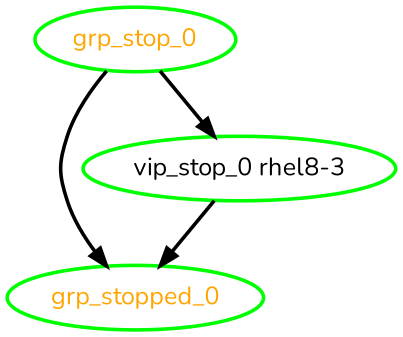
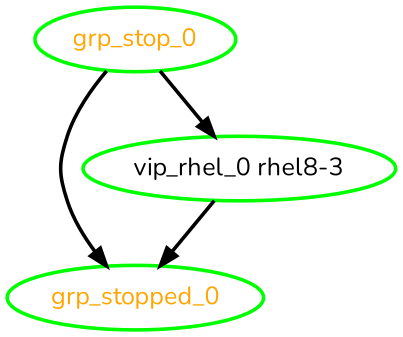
(239, 169) -> (239, 169)
